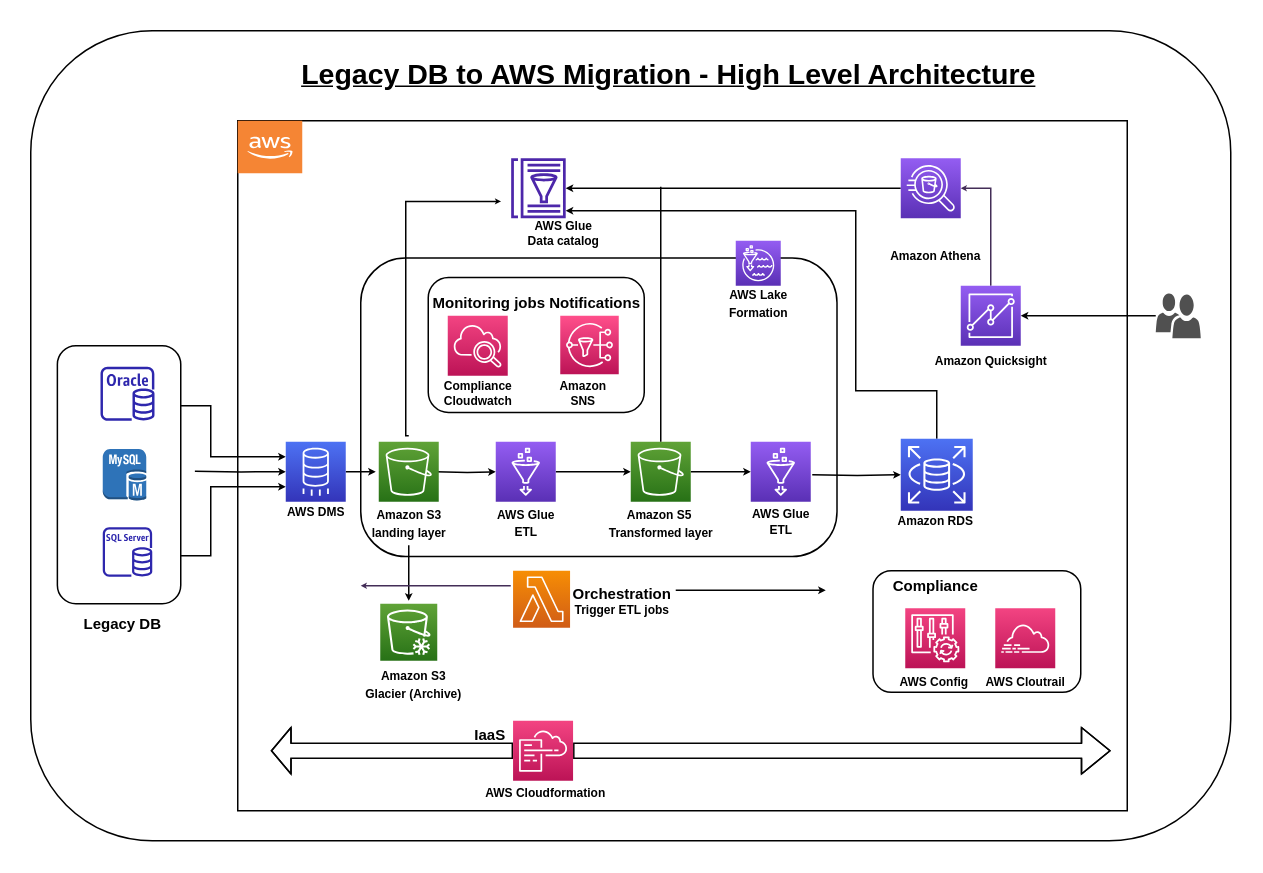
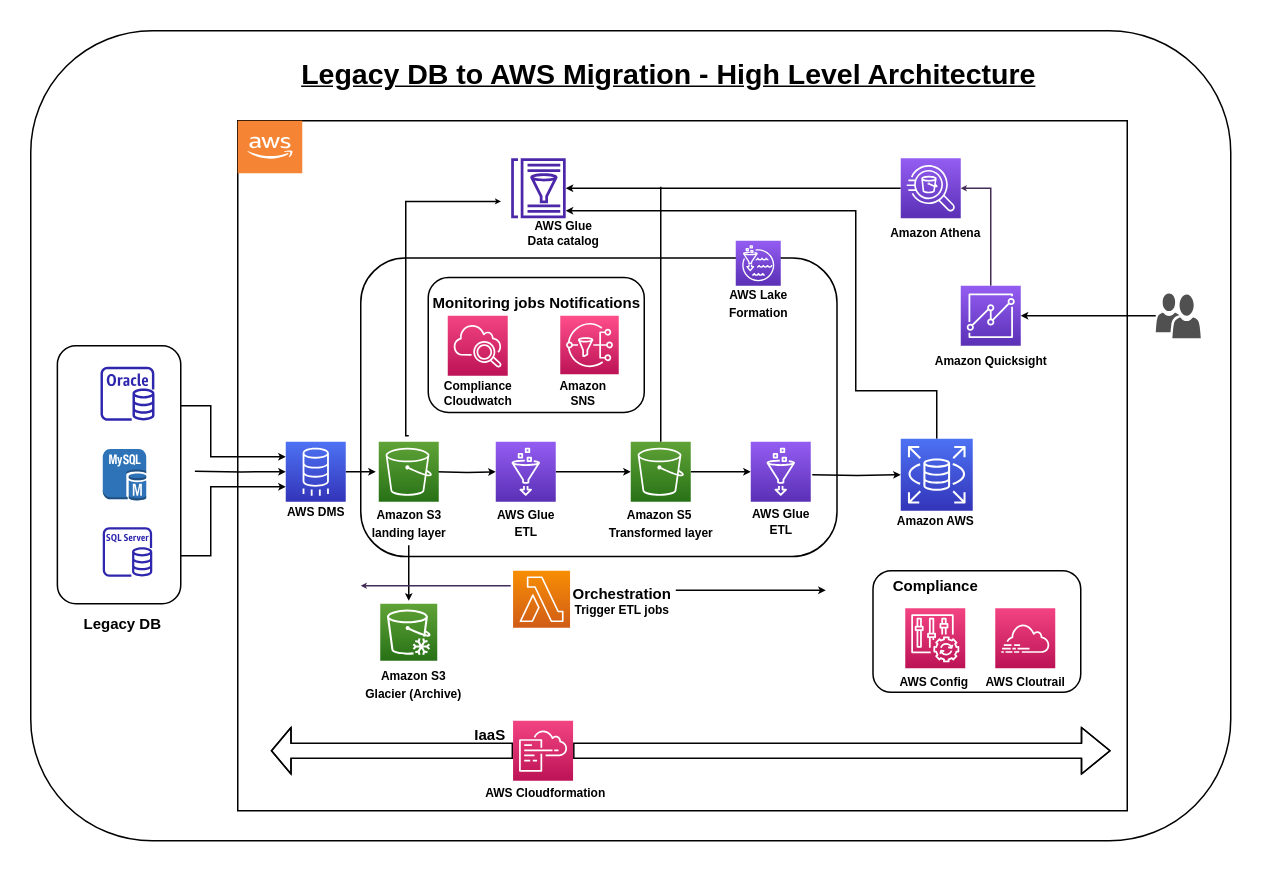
(935, 256) -> (935, 233)
(936, 521) -> (936, 521)
